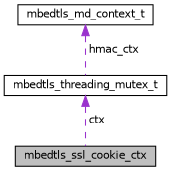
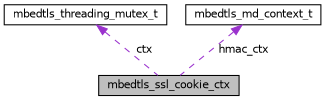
(86, 56) -> (207, 54)
